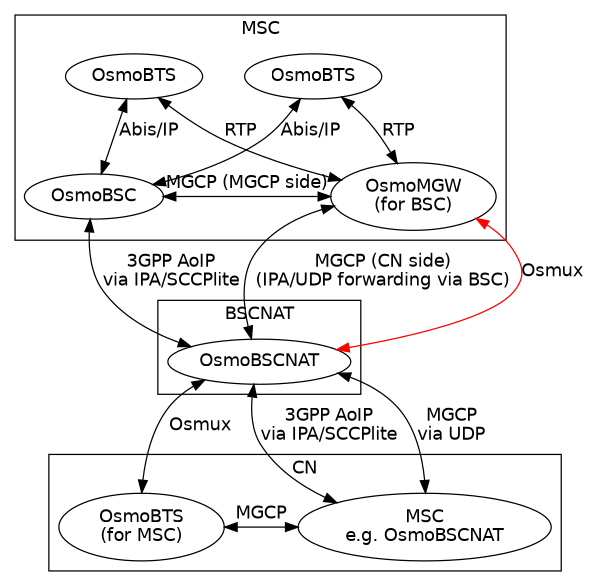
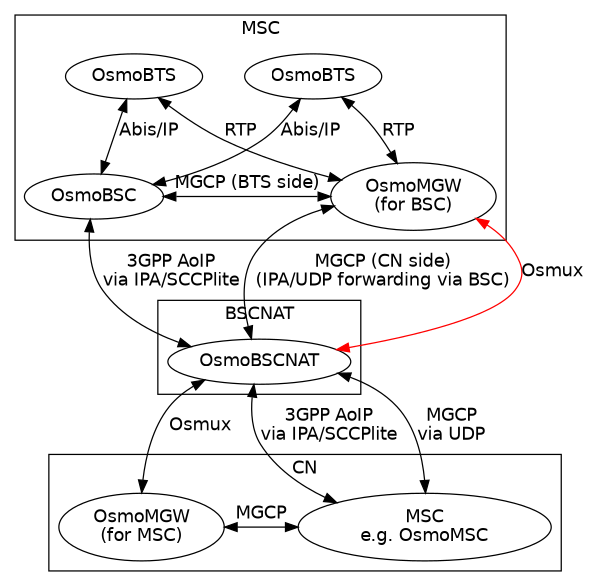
(247, 183) -> (247, 183)
(142, 527) -> (142, 527)
(425, 527) -> (425, 527)
